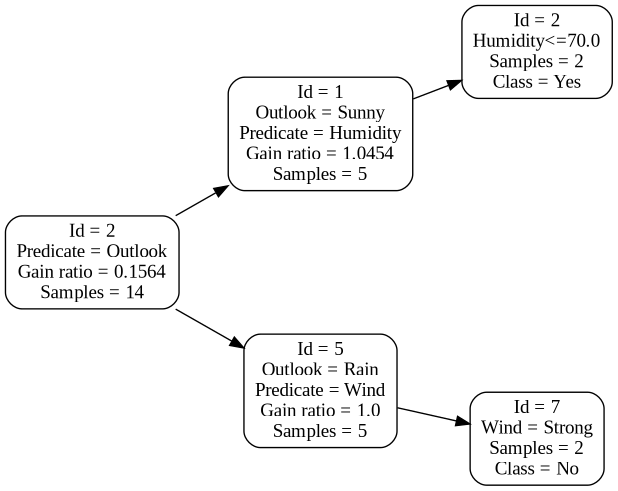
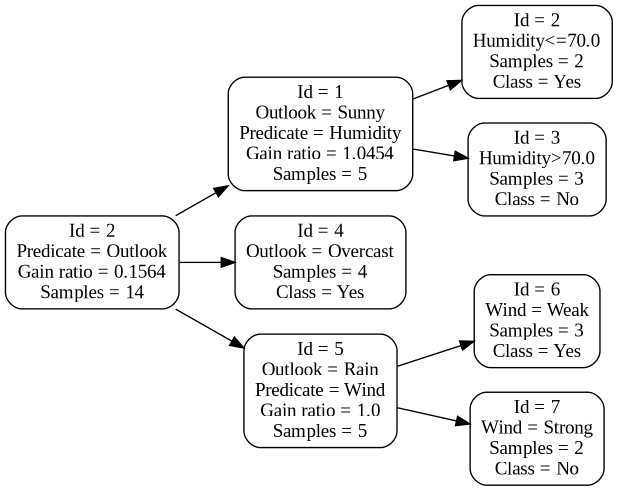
none -> (537, 169)
none -> (320, 262)
none -> (537, 321)
